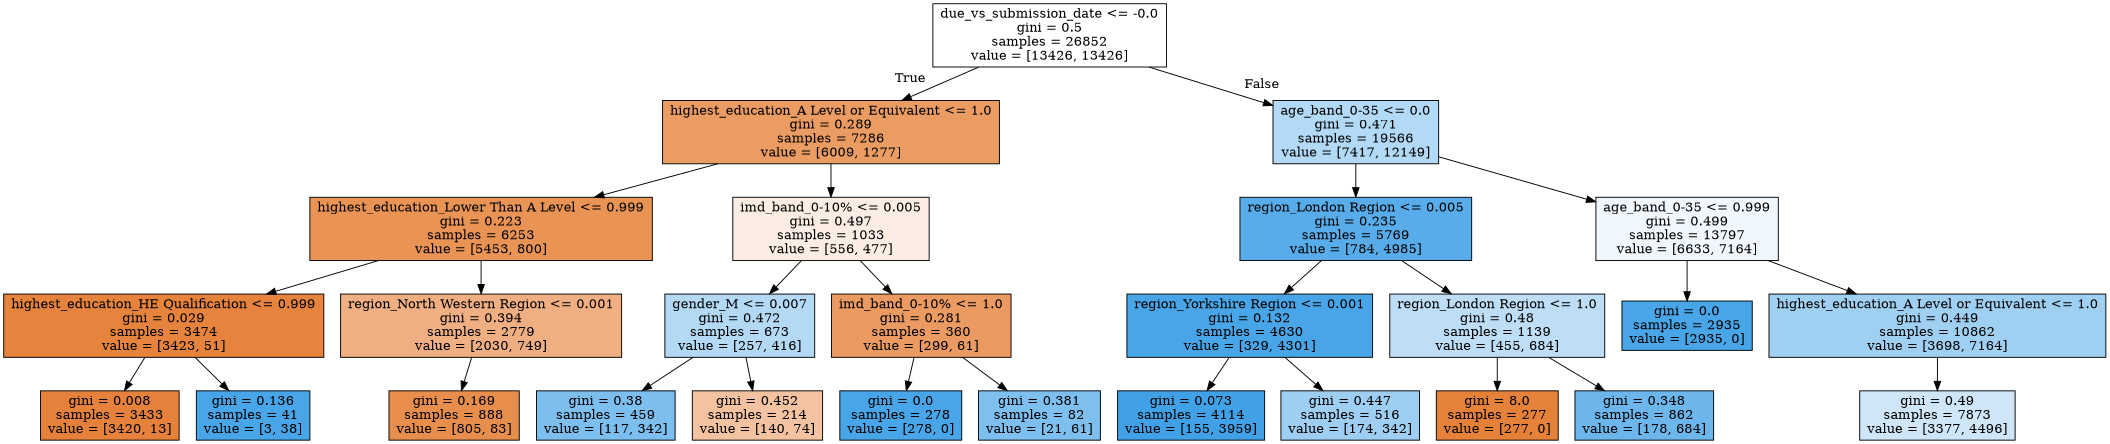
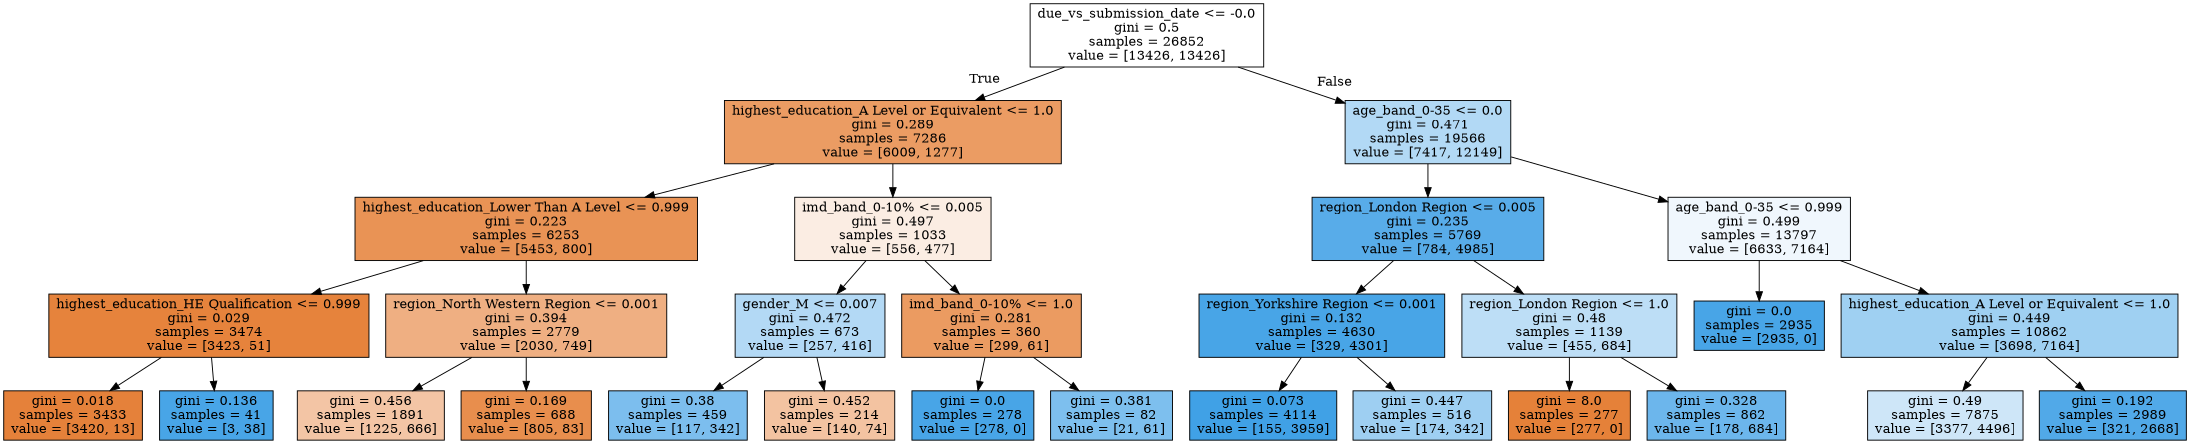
(110, 415) -> (73, 415)
none -> (371, 415)
(454, 415) -> (526, 415)
(1644, 415) -> (1716, 415)
(1937, 415) -> (1945, 415)
none -> (2113, 415)
